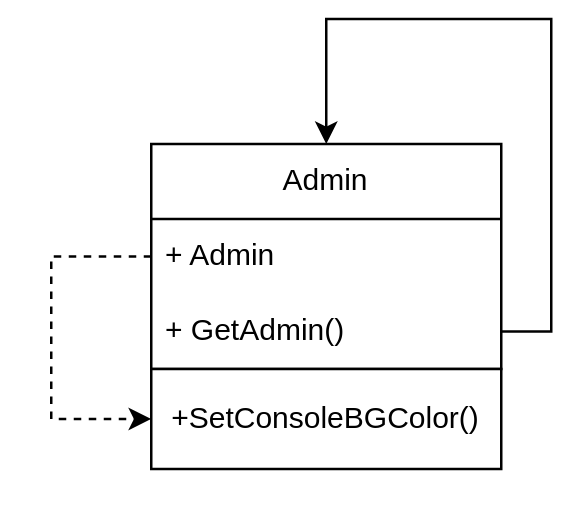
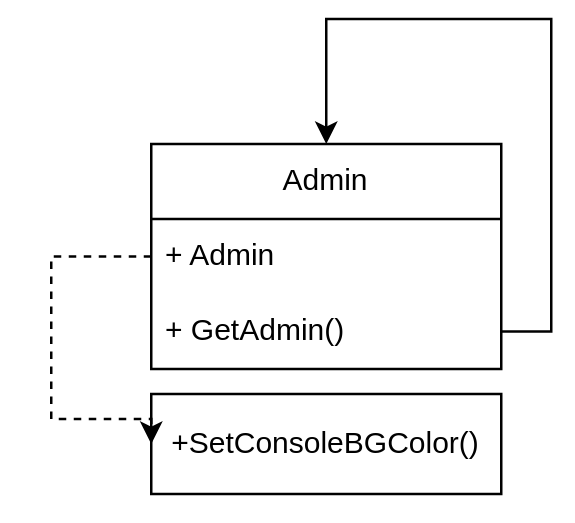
(326, 419) -> (326, 444)
